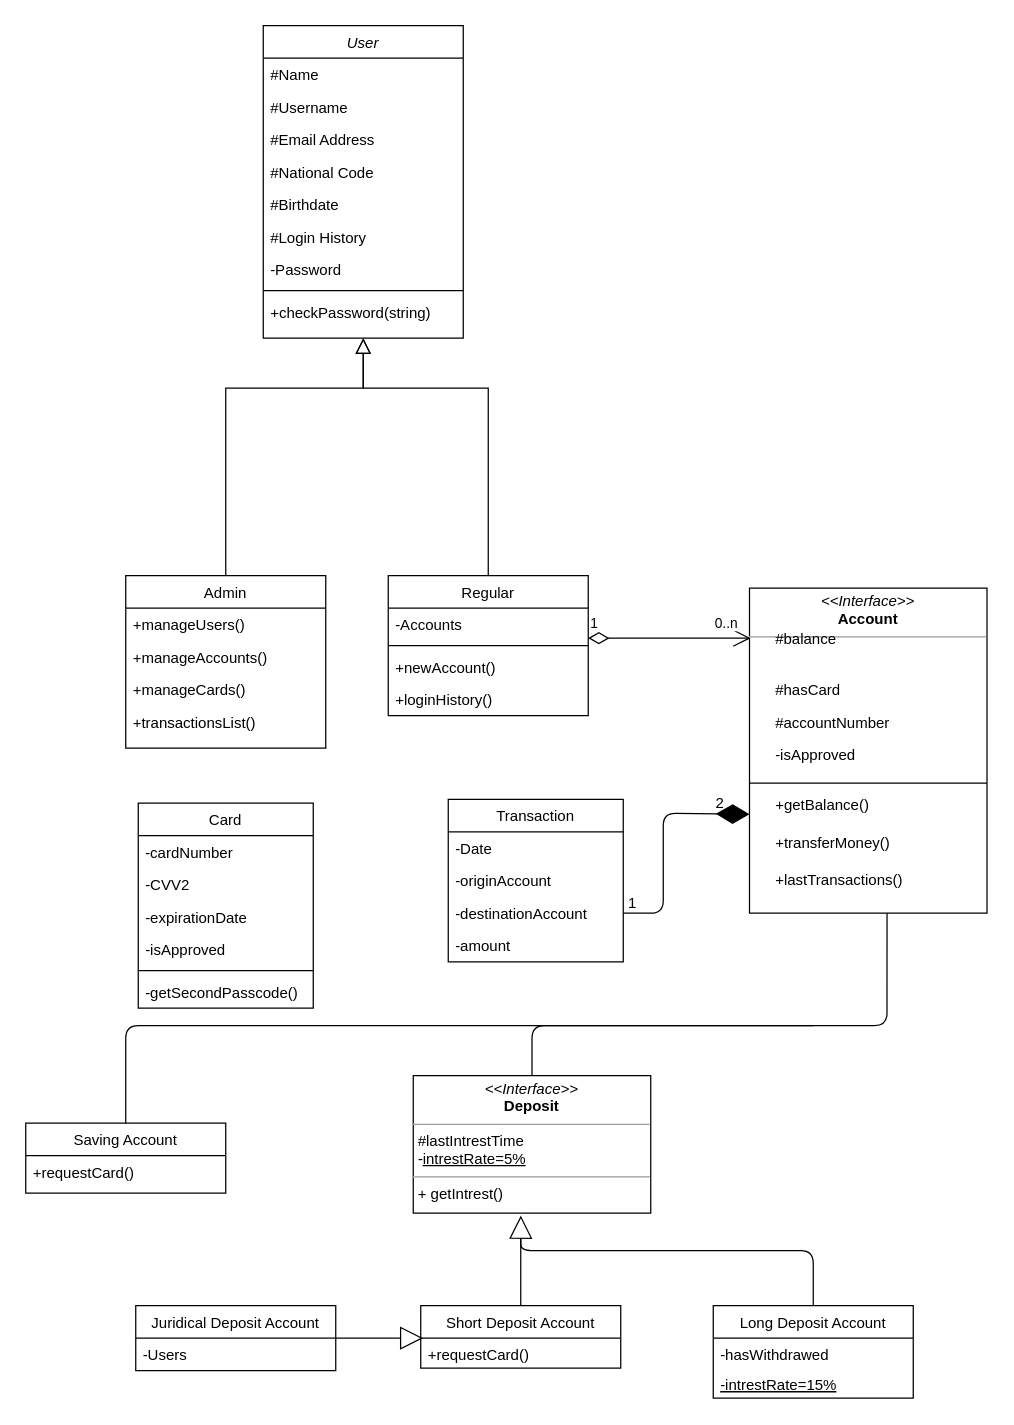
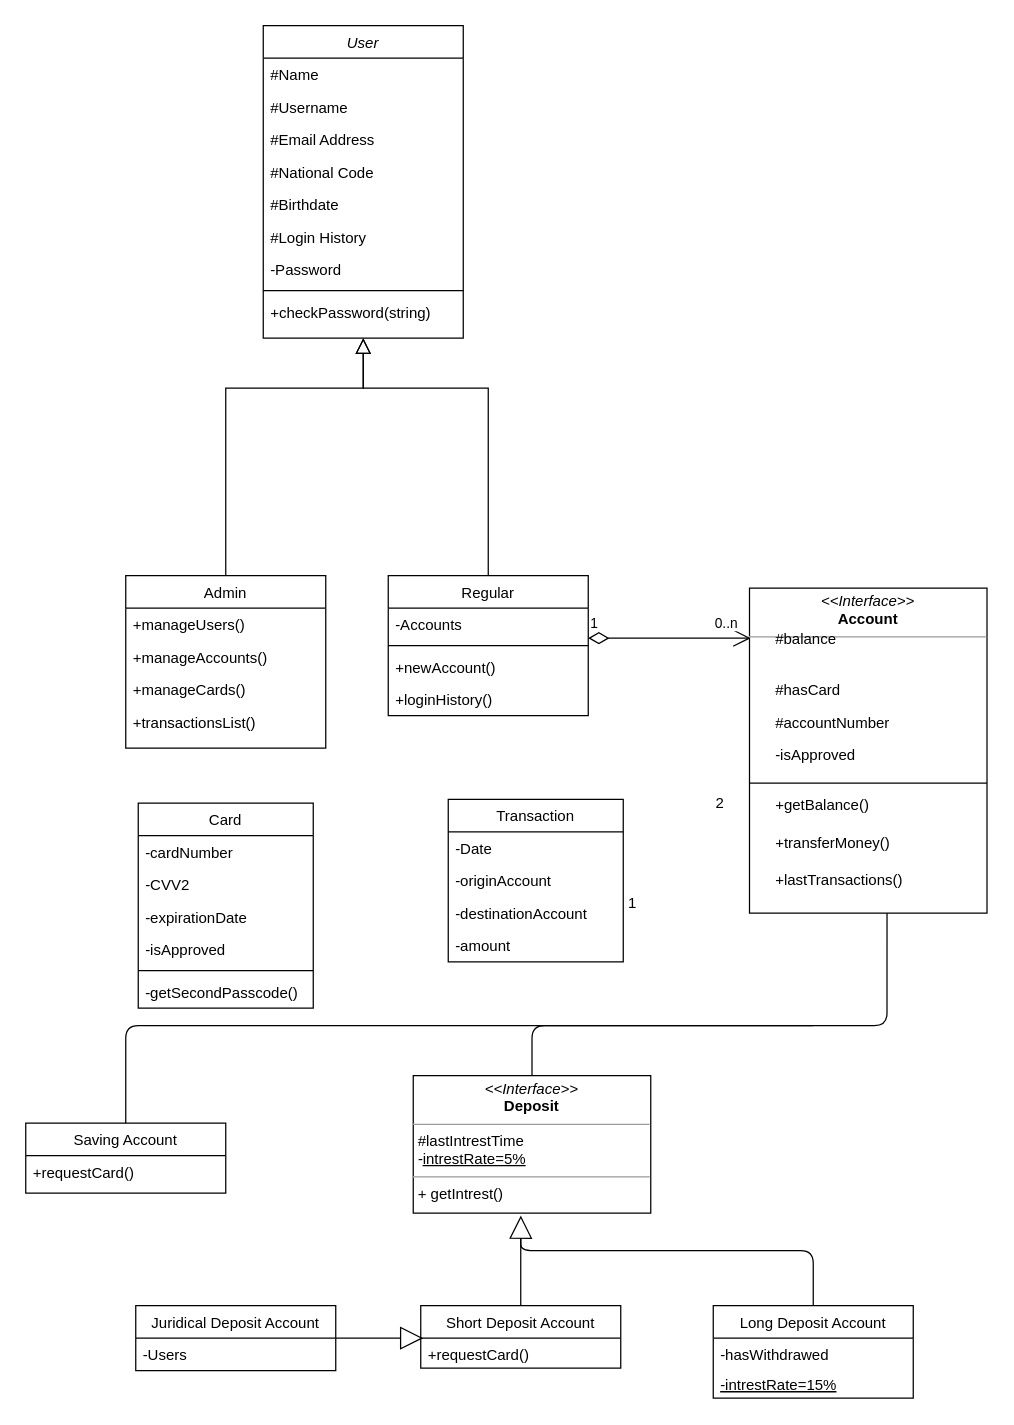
(663, 854) -> none
